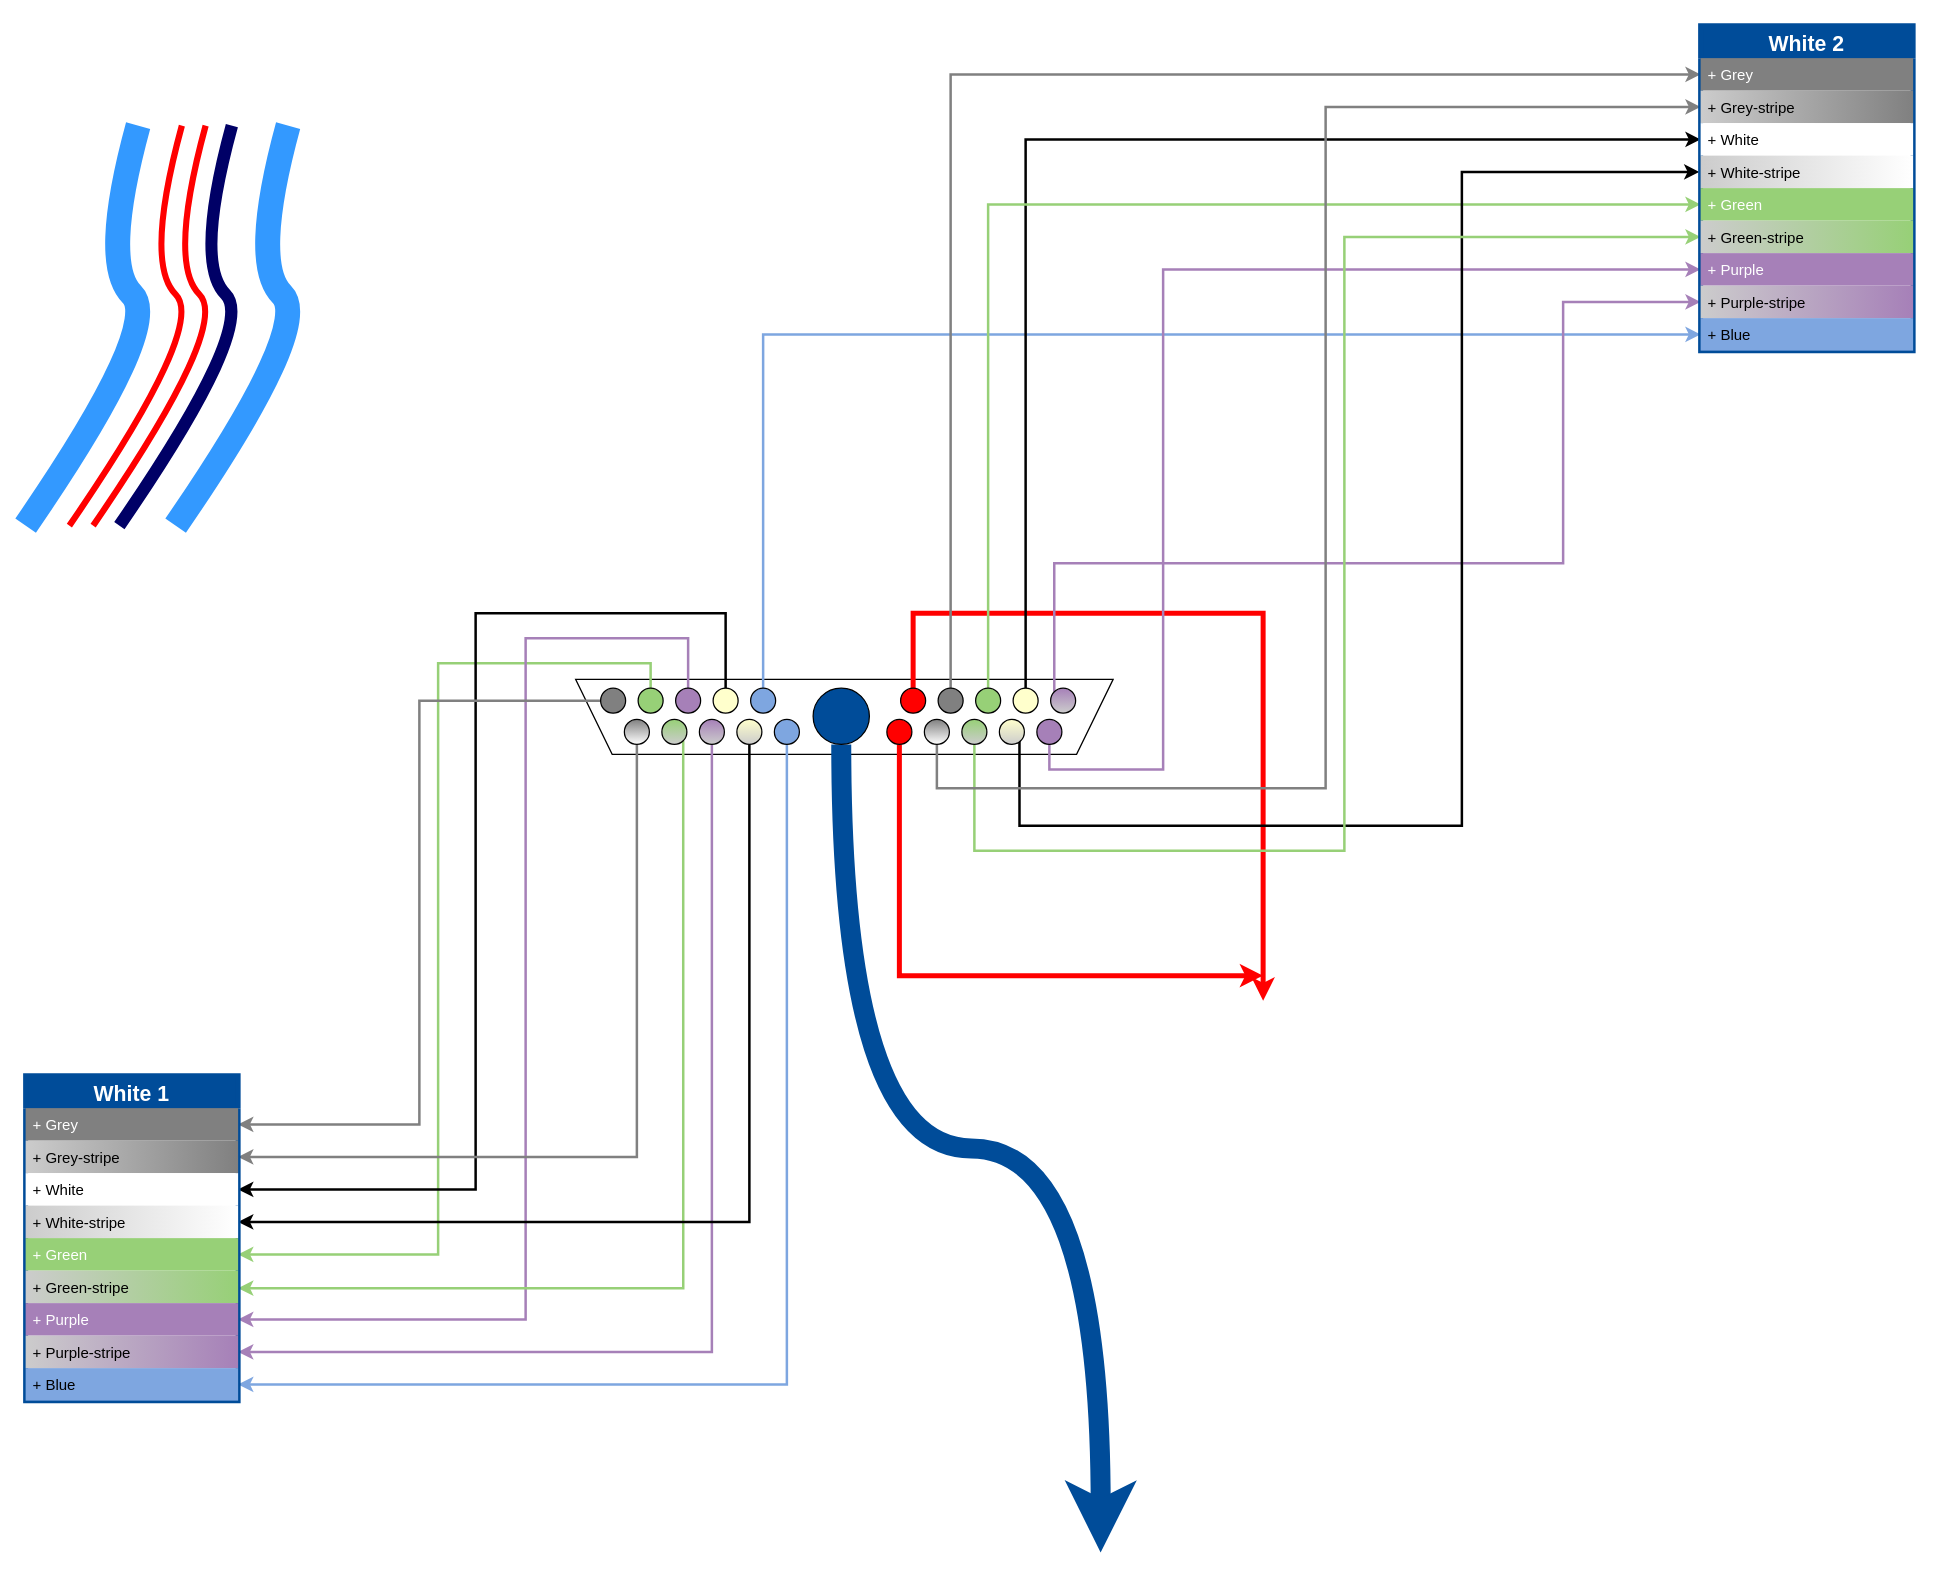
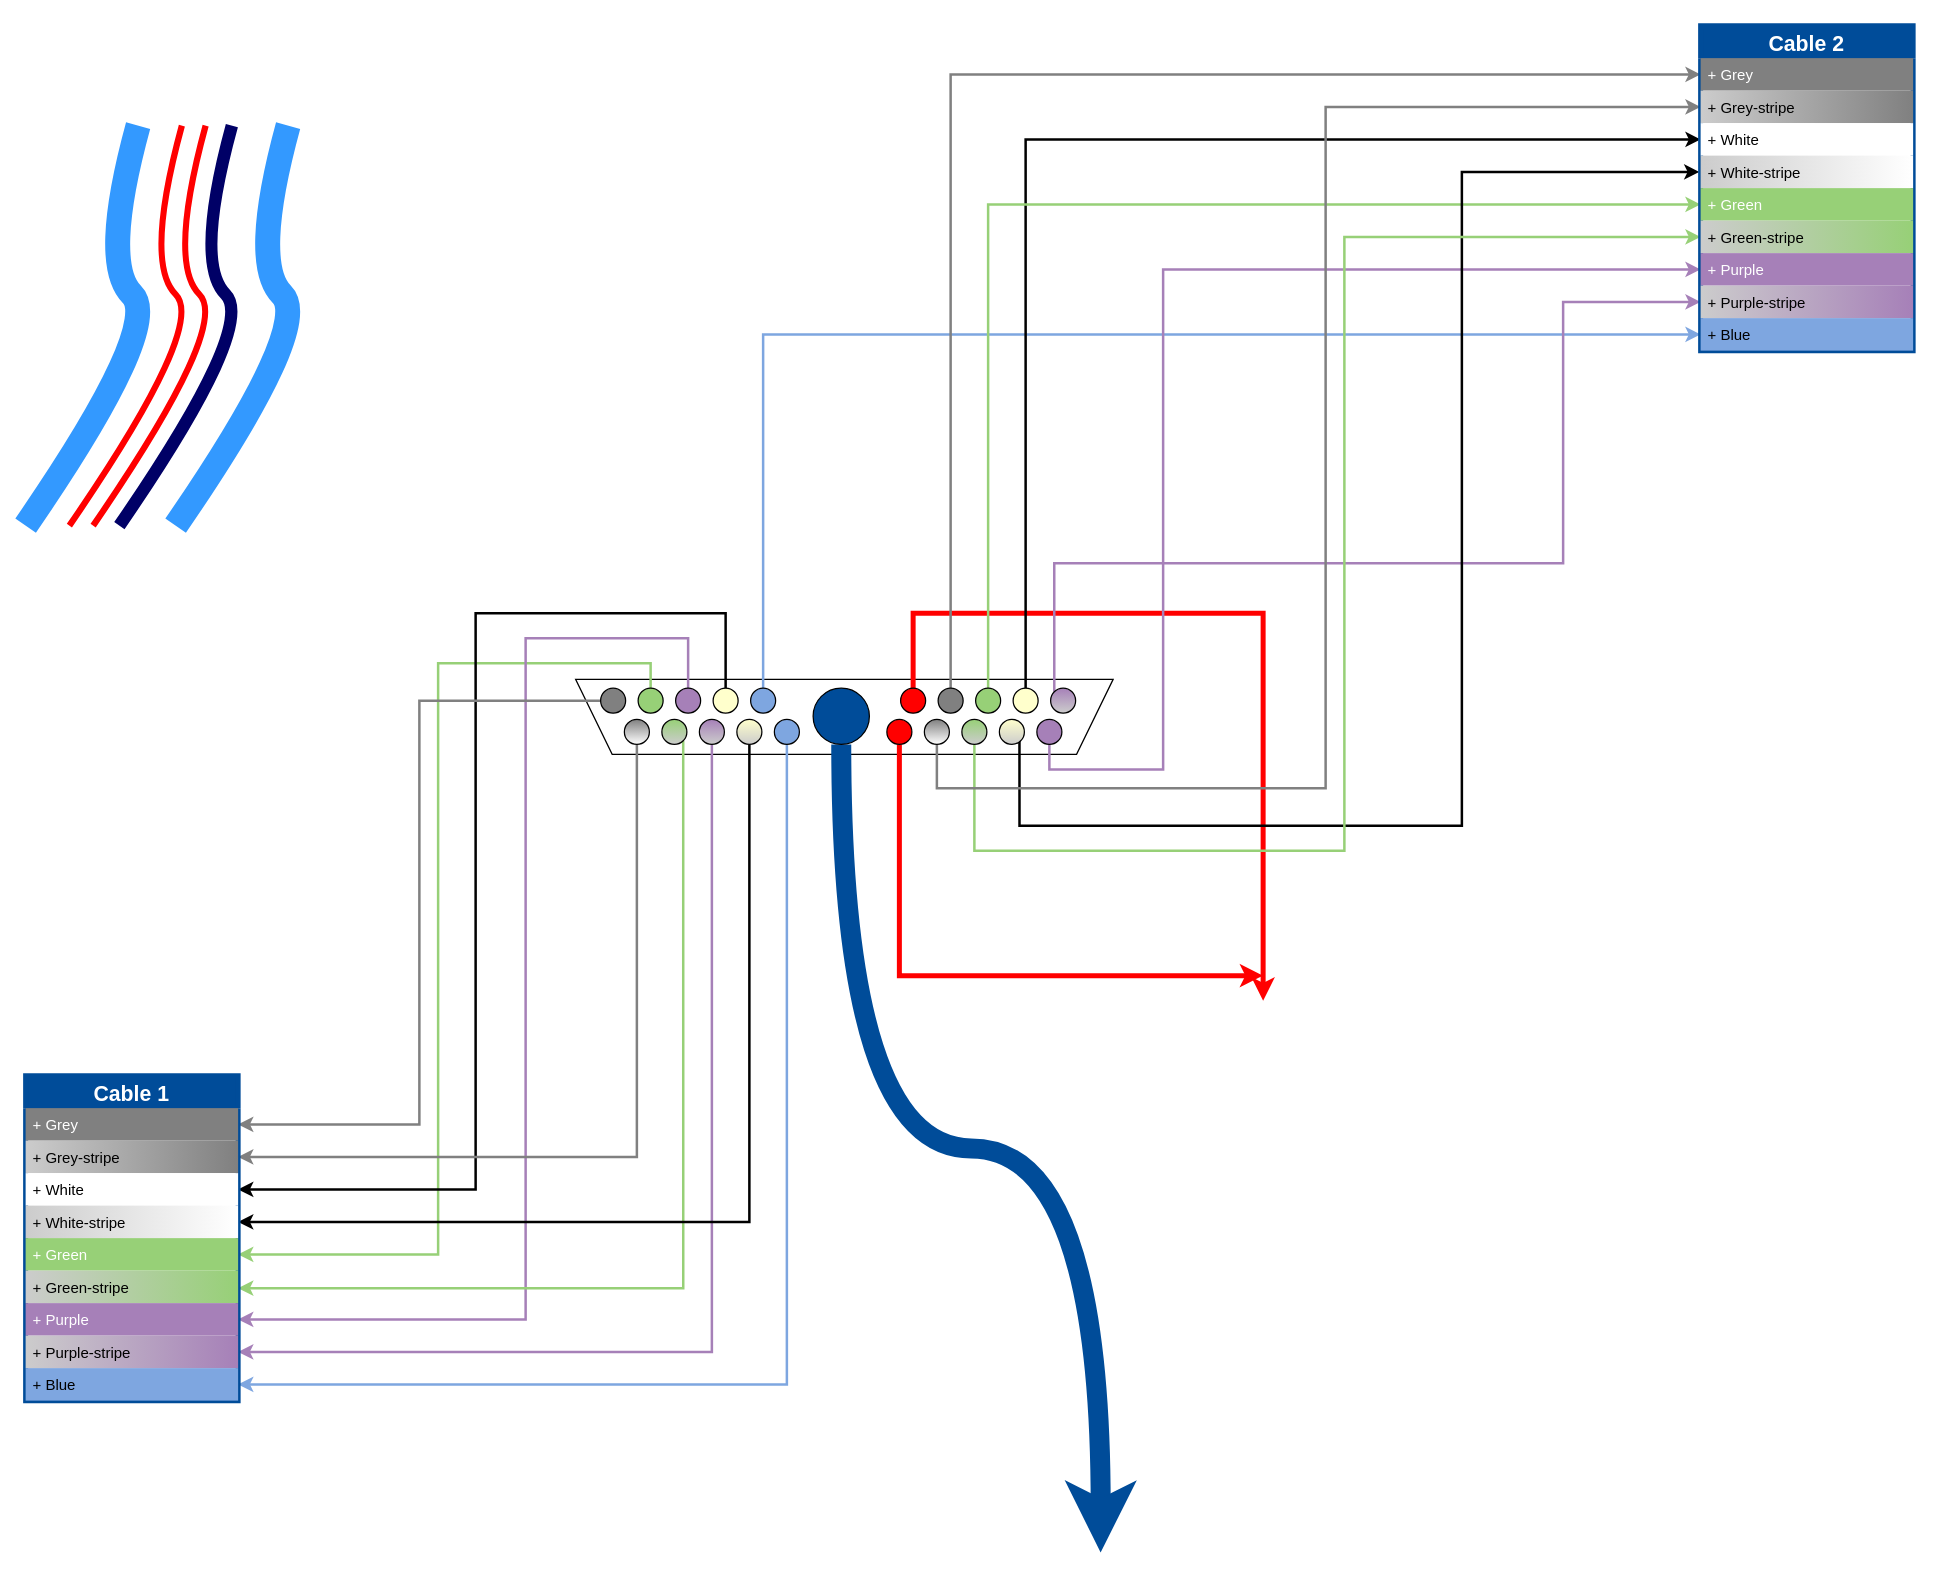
(1806, 44) -> (1806, 44)
(131, 1094) -> (131, 1094)
